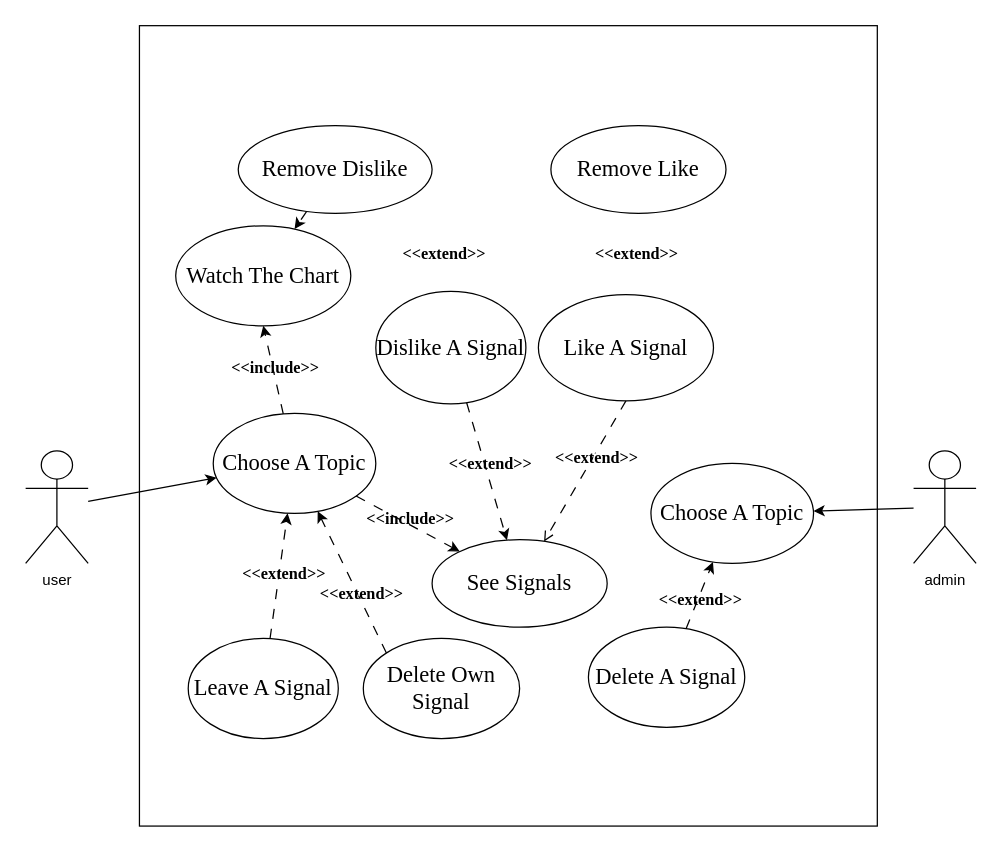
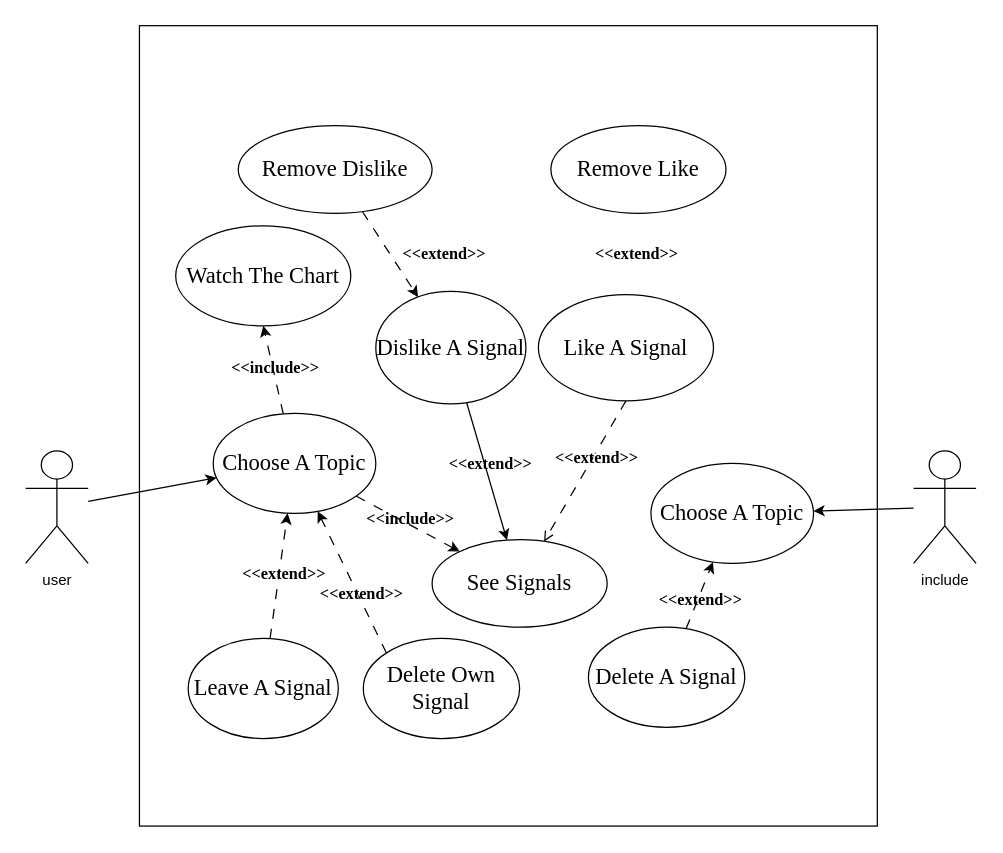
(303, 216) -> (388, 251)
(486, 471) -> (486, 471)
(945, 581) -> (945, 581)
